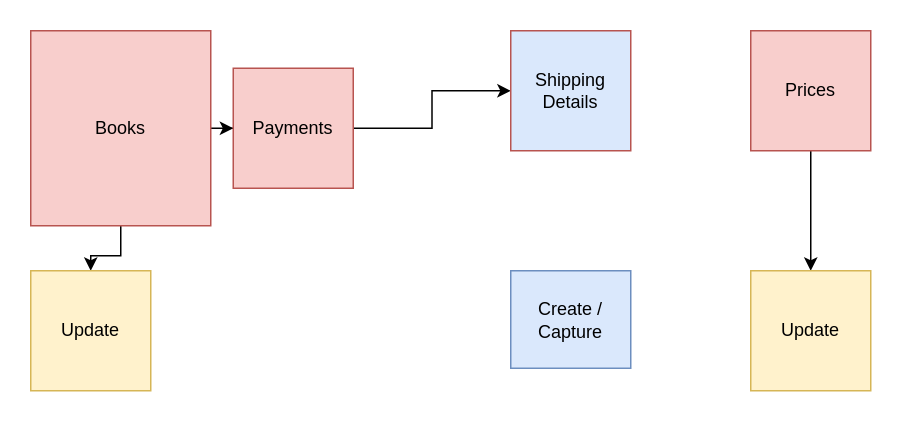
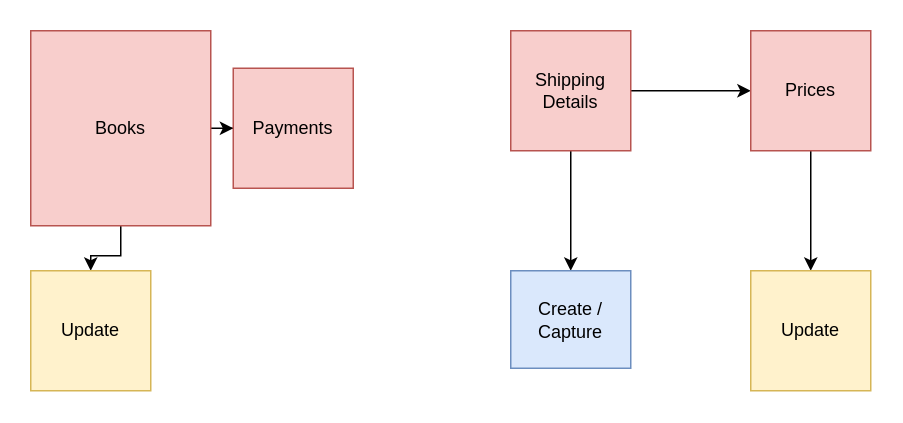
(571, 91) -> (571, 91)
none -> (686, 91)
(432, 114) -> none
none -> (571, 206)
